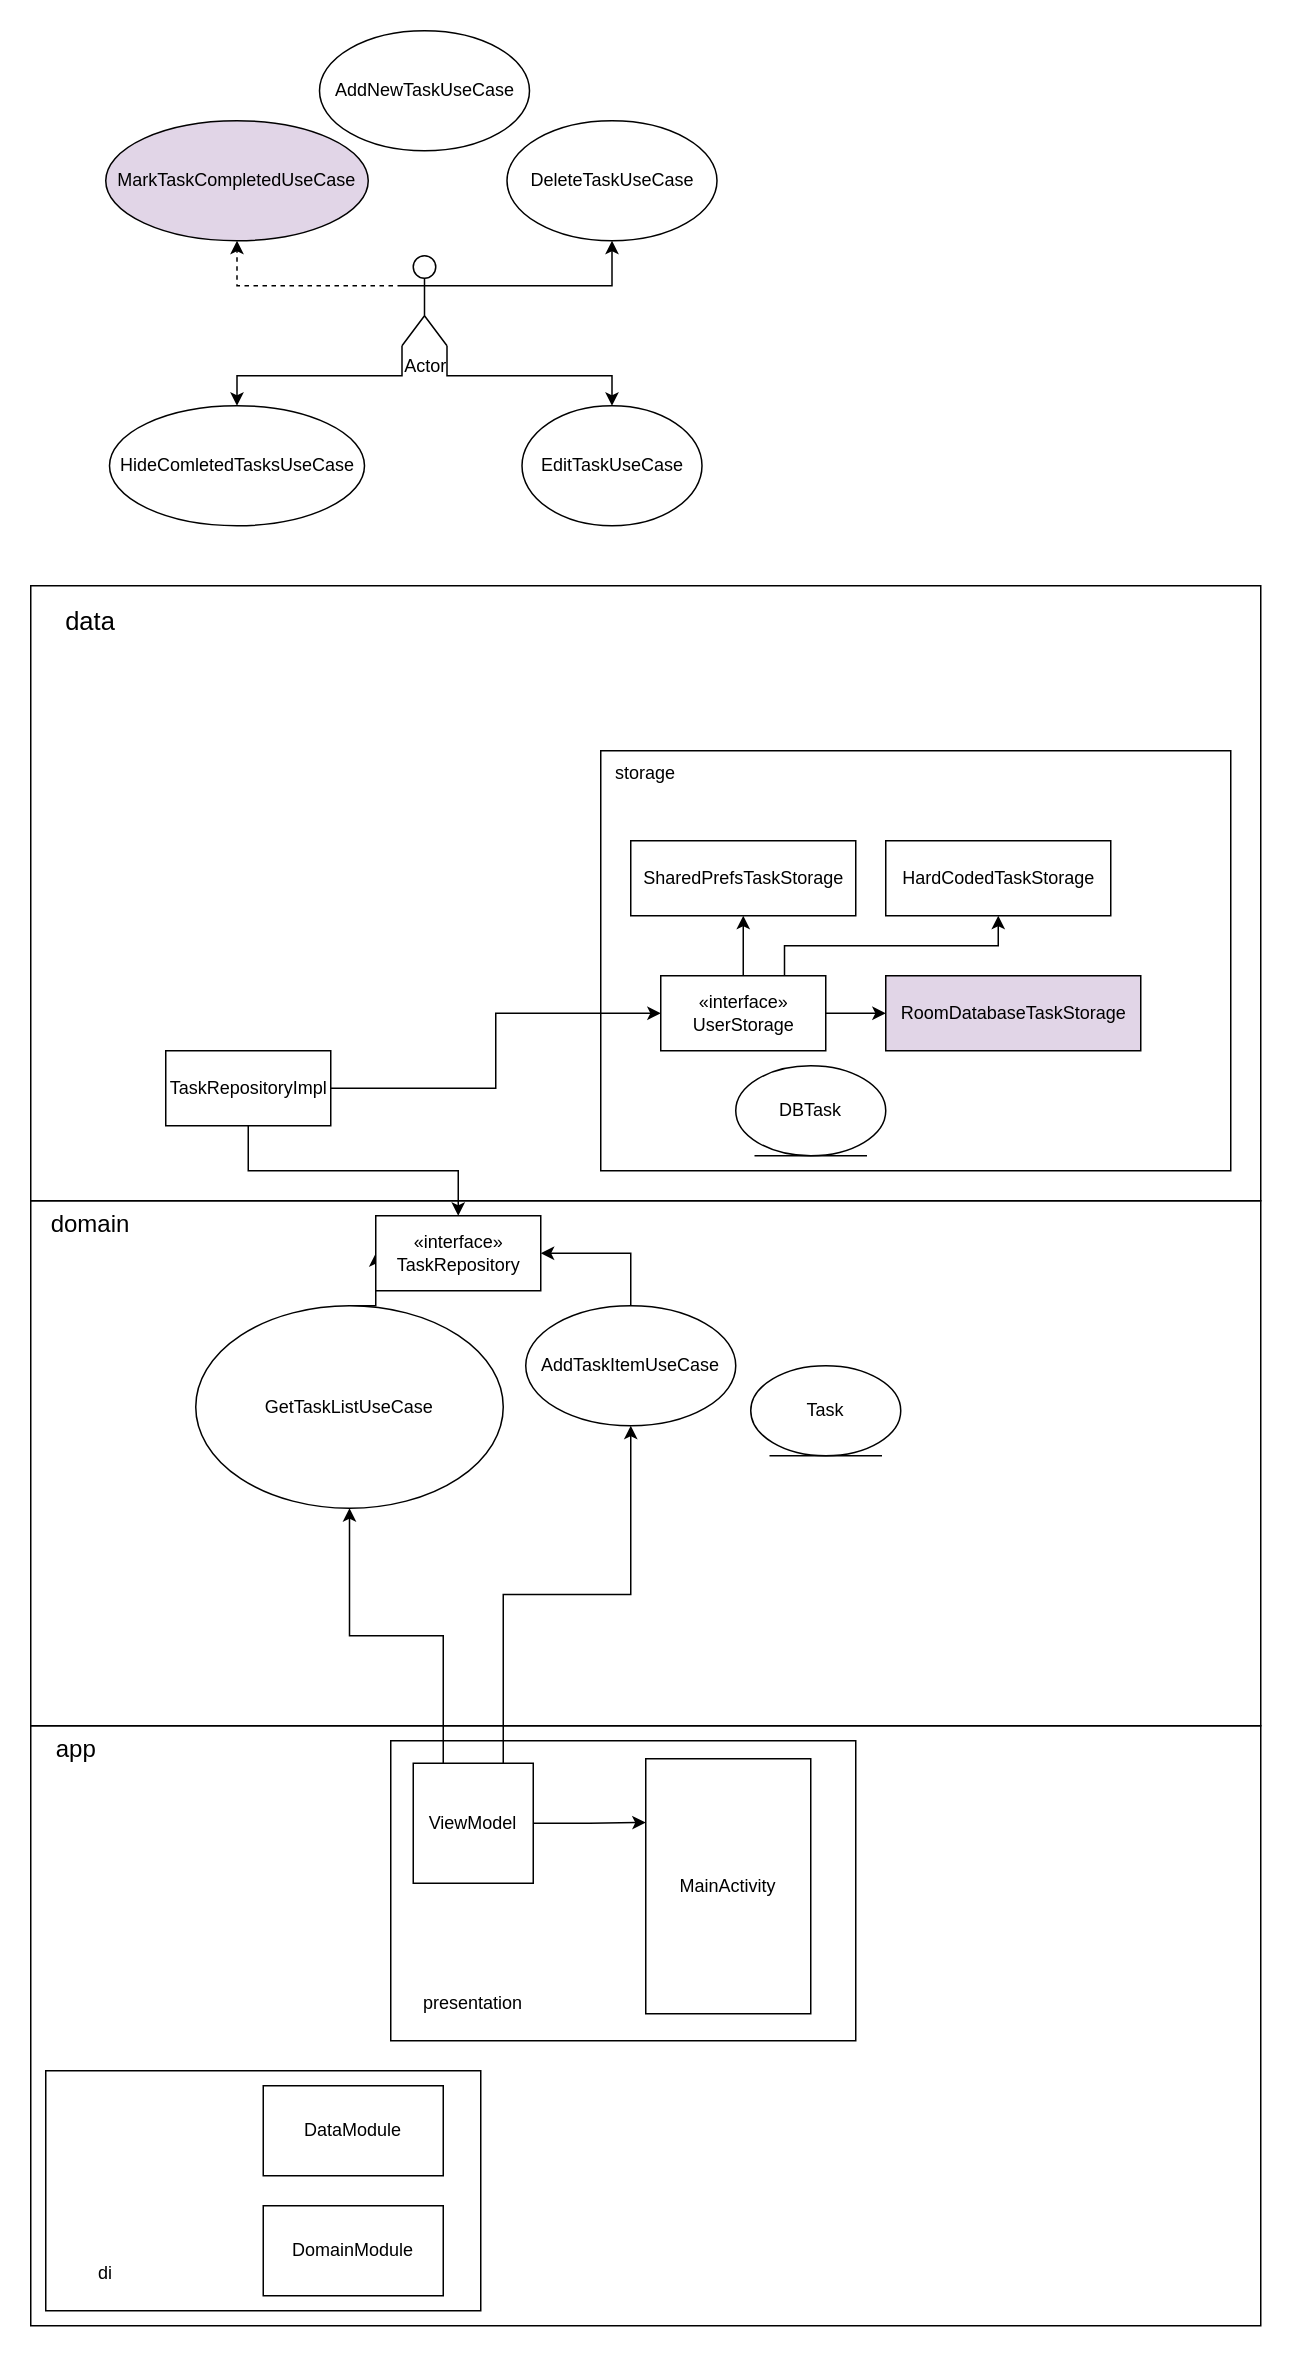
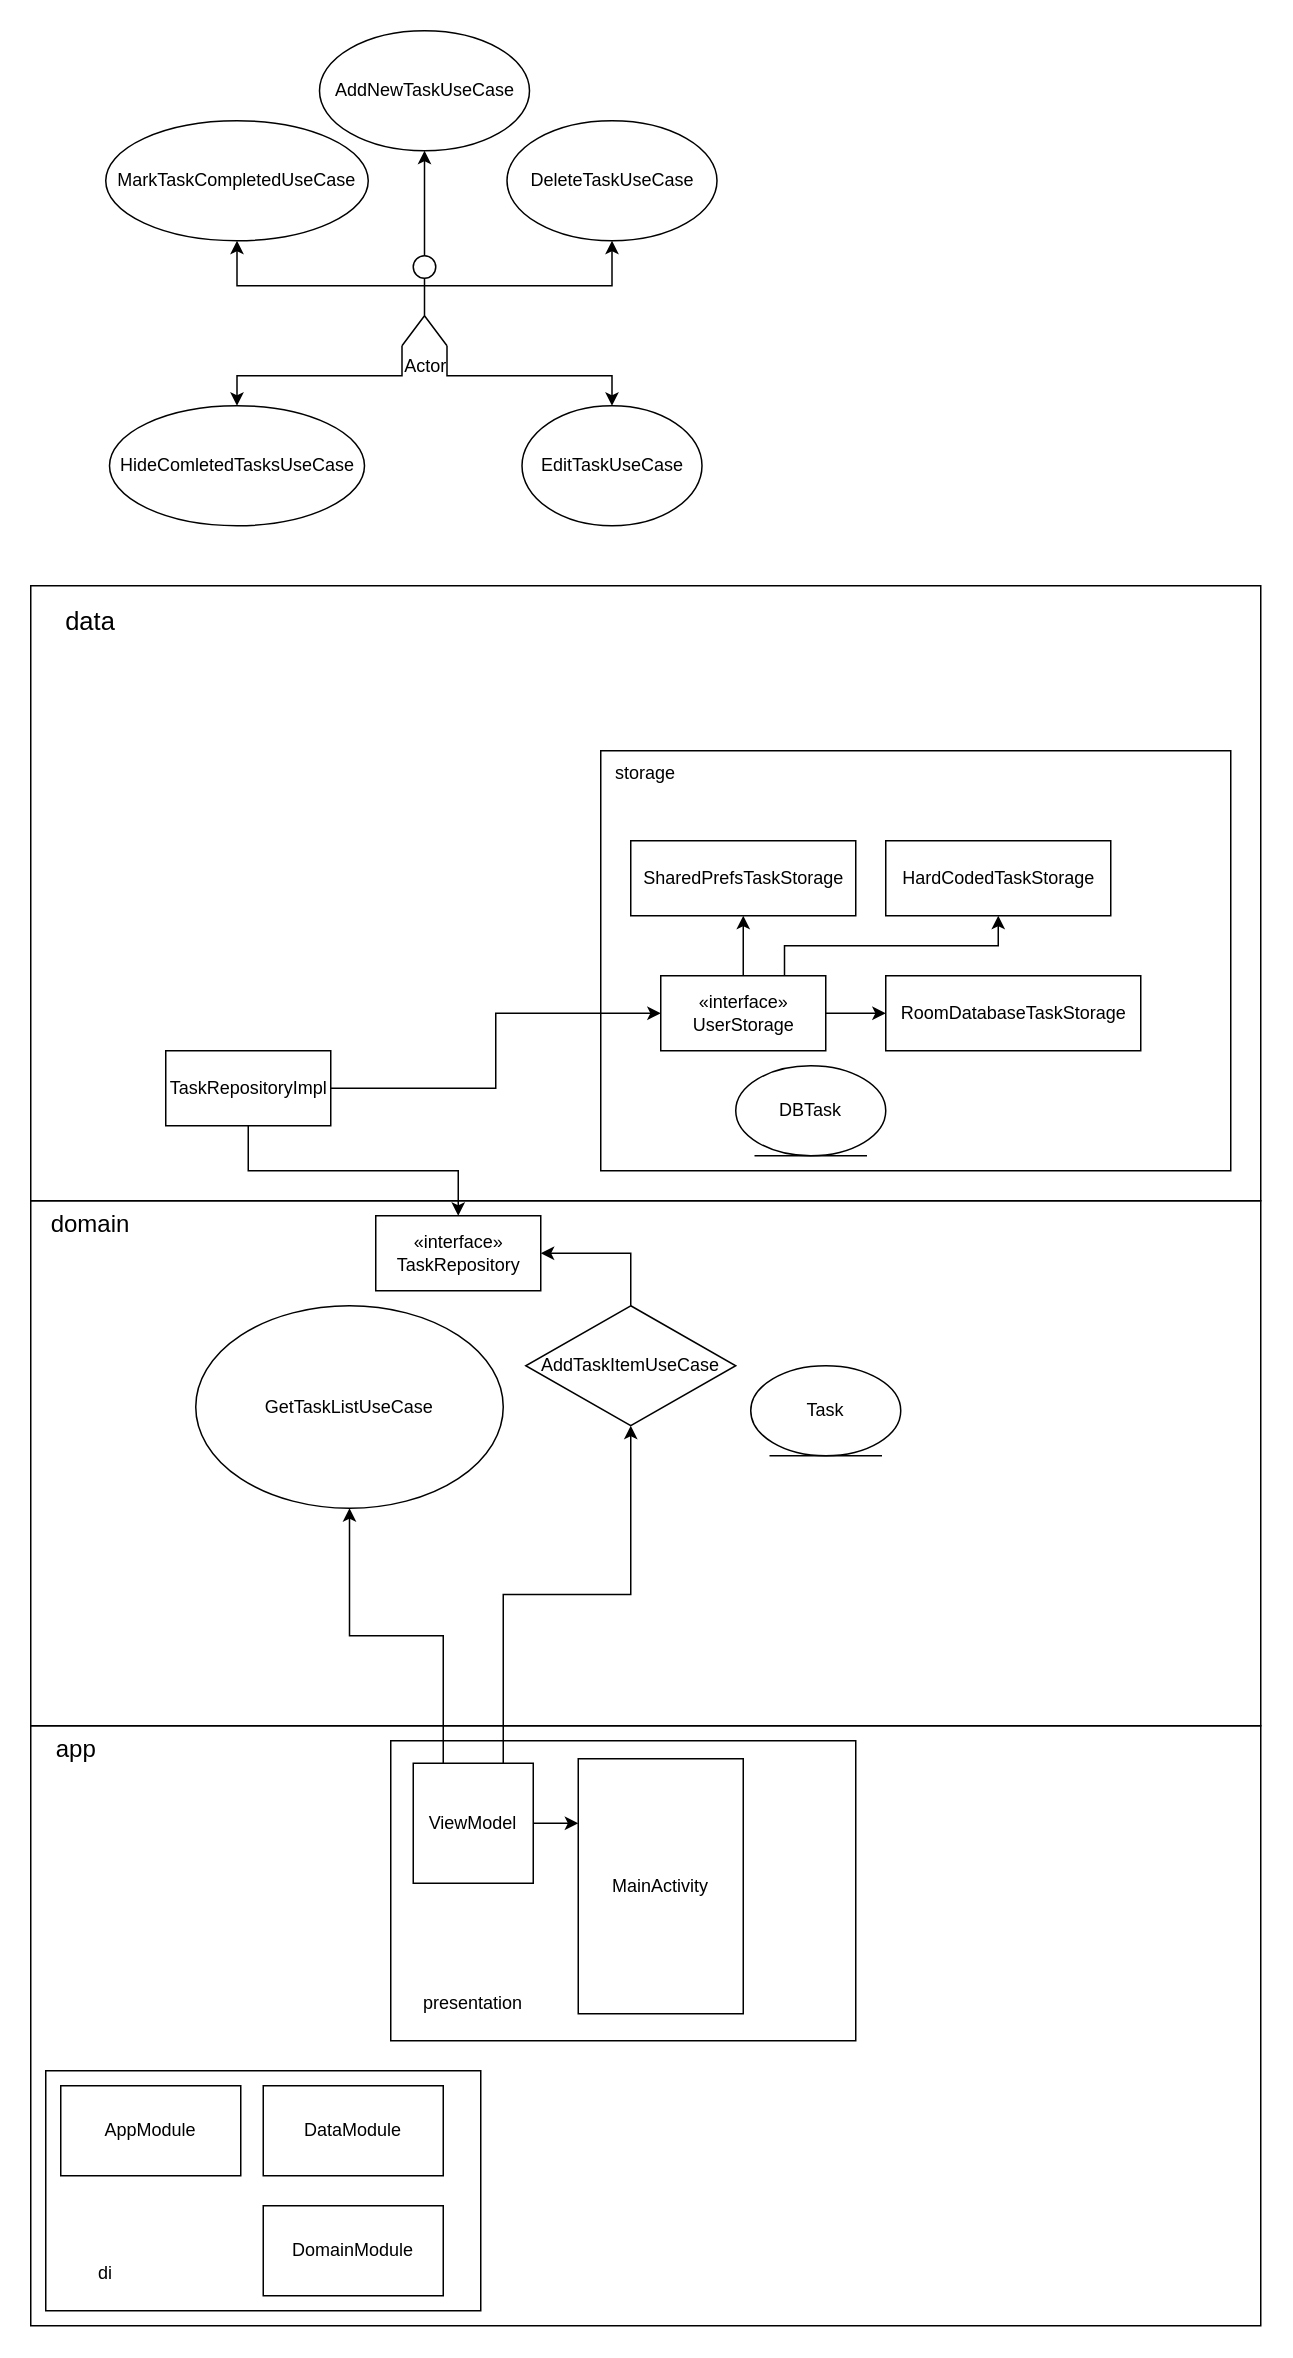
(237, 181) -> (237, 181)
none -> (425, 209)
(301, 286) -> (301, 286)
(1013, 1013) -> (1013, 1013)
(376, 1306) -> none
(631, 1366) -> (631, 1366)
(728, 1886) -> (661, 1886)
none -> (151, 2131)
